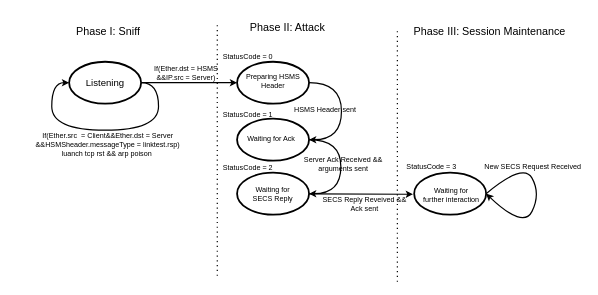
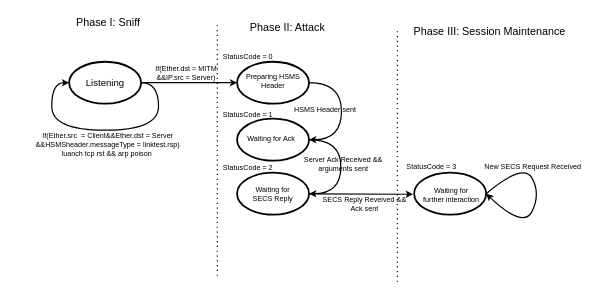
(108, 32) -> (108, 23)
(186, 73) -> (186, 73)
